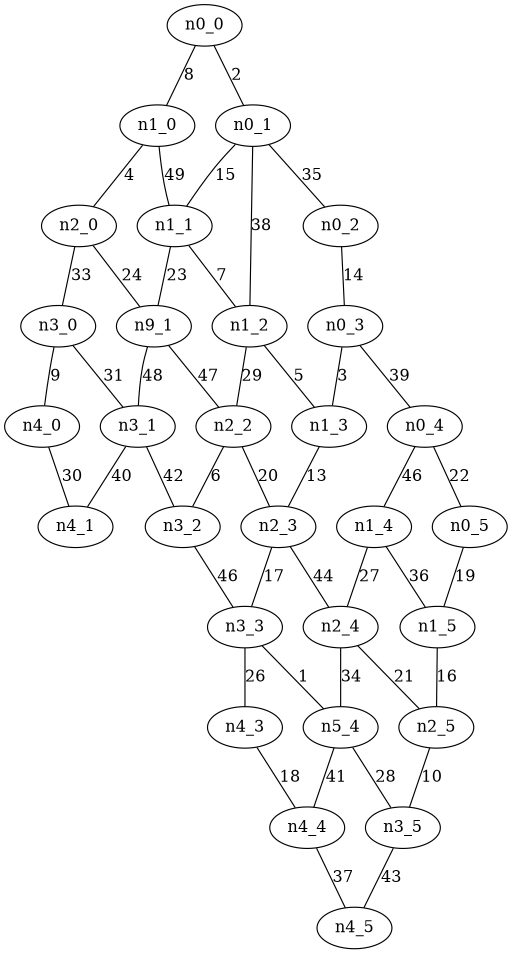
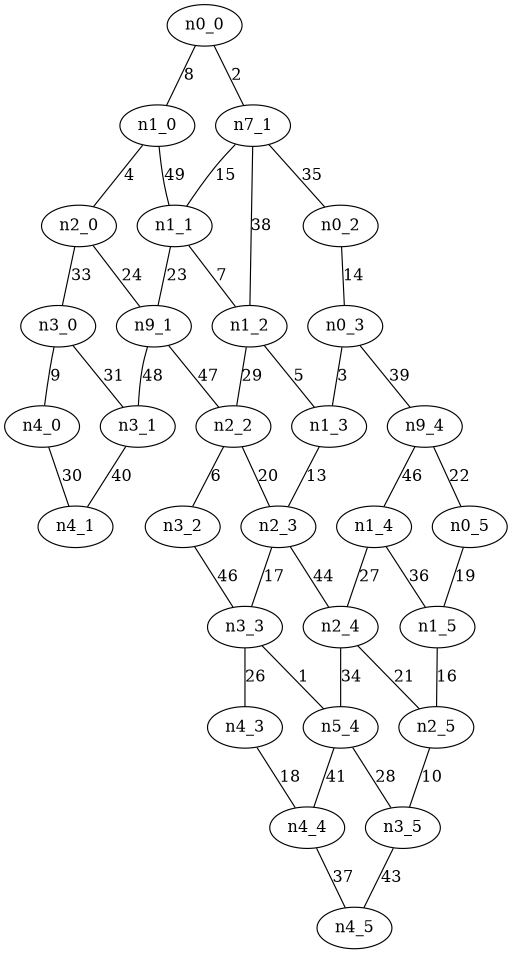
(253, 126) -> (253, 126)
(425, 427) -> (425, 427)
(160, 477) -> none
